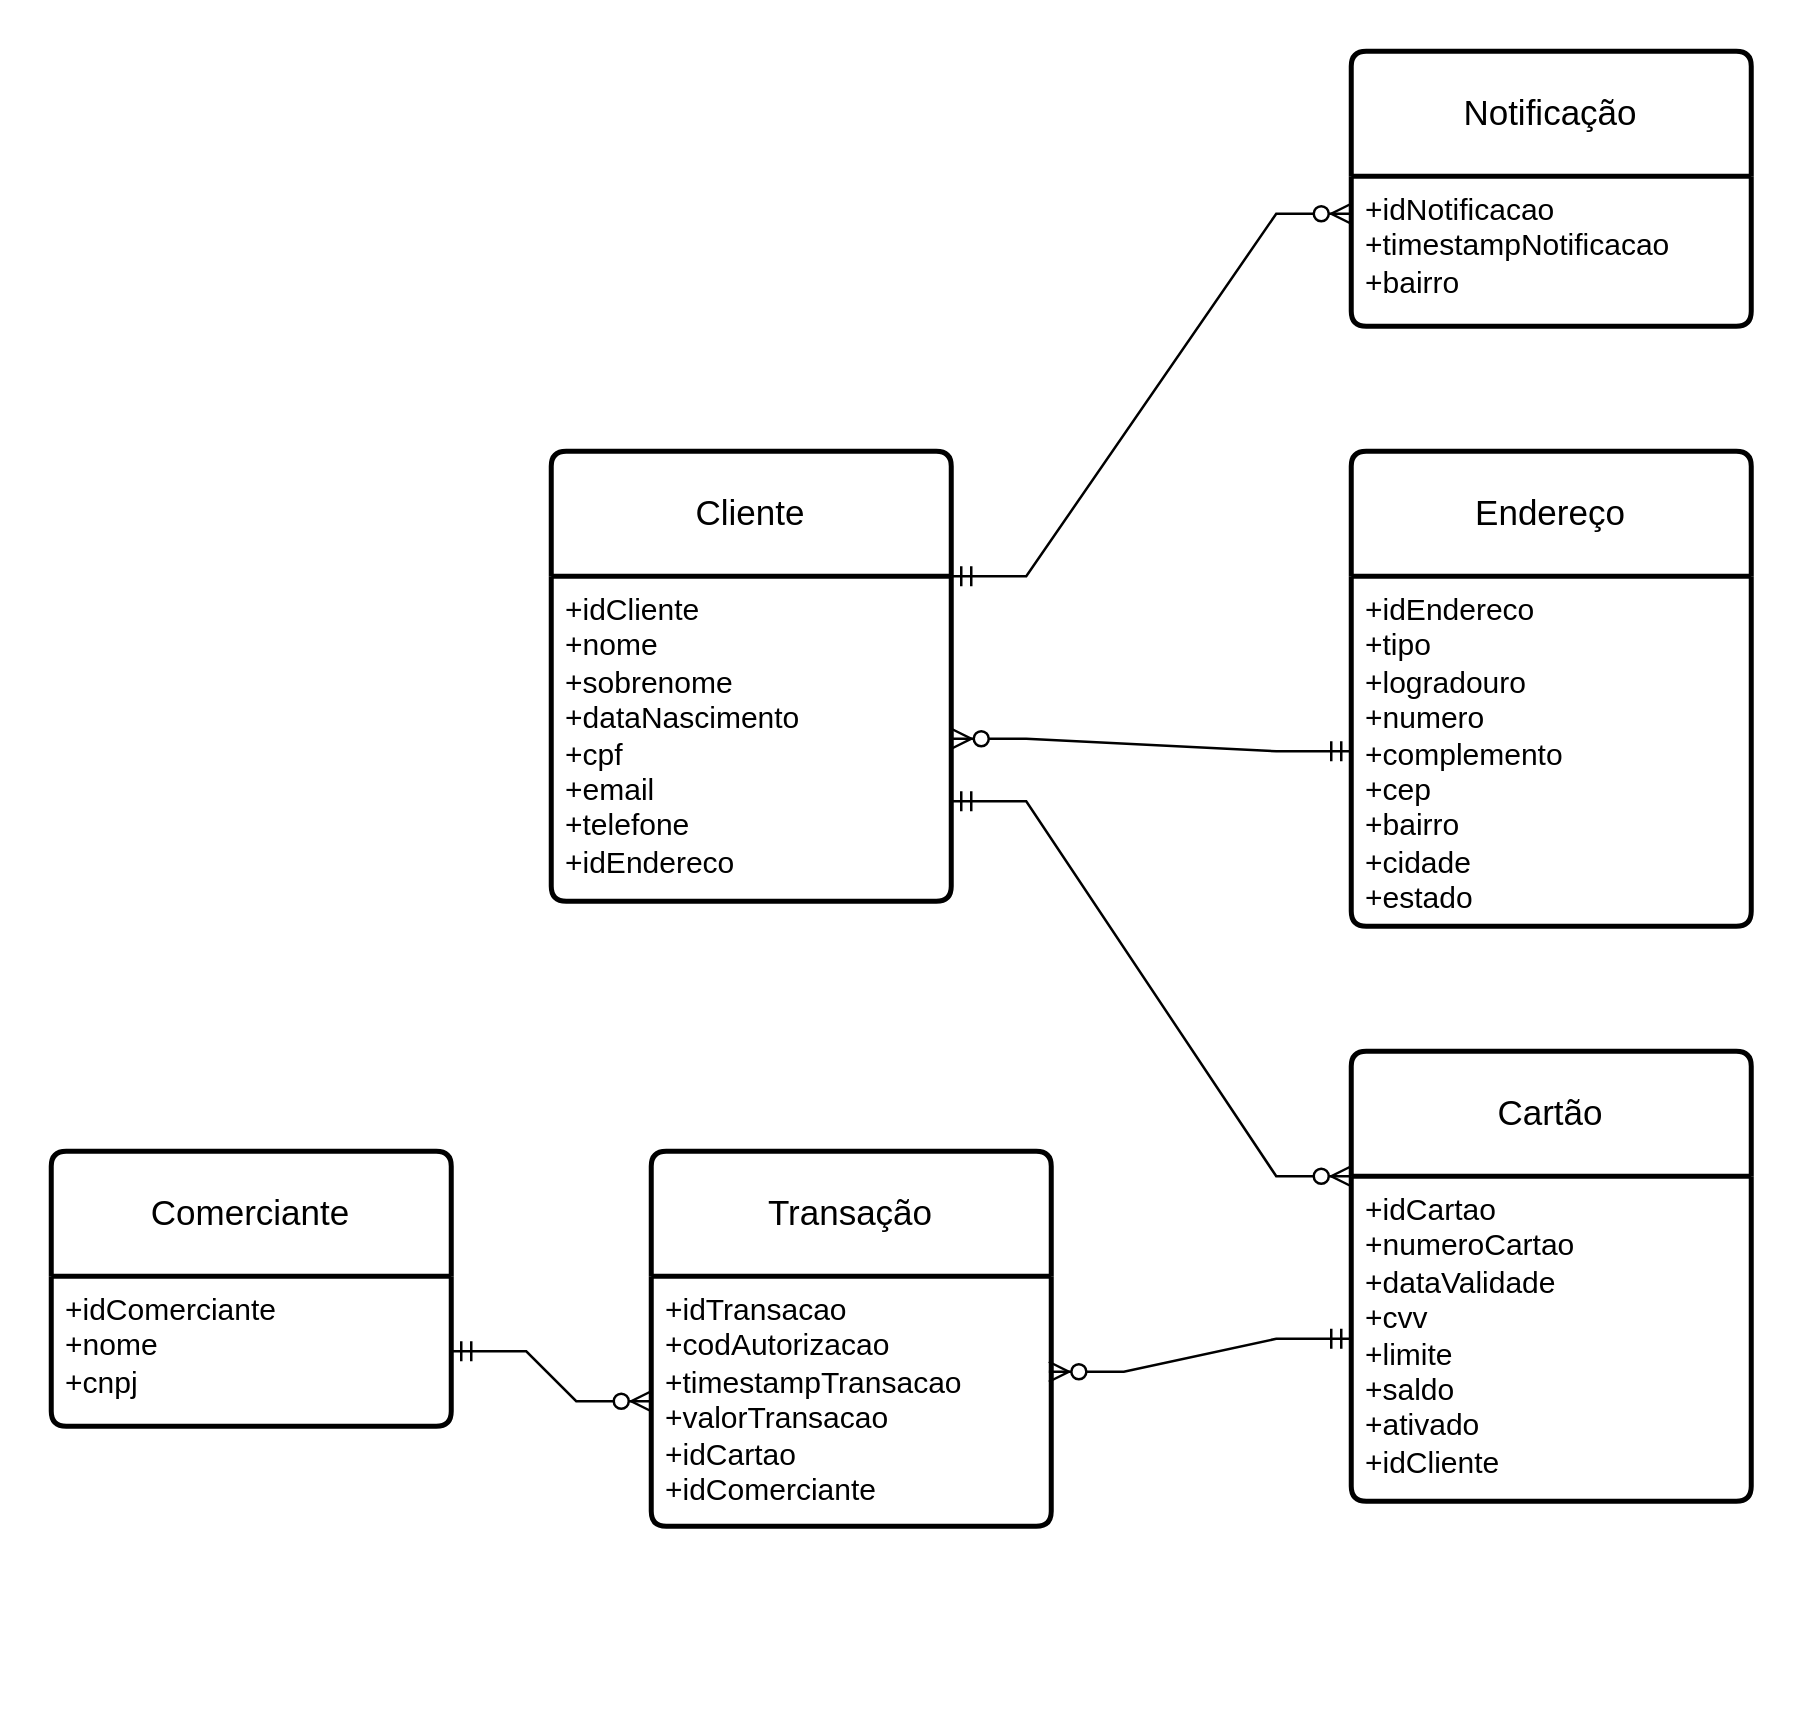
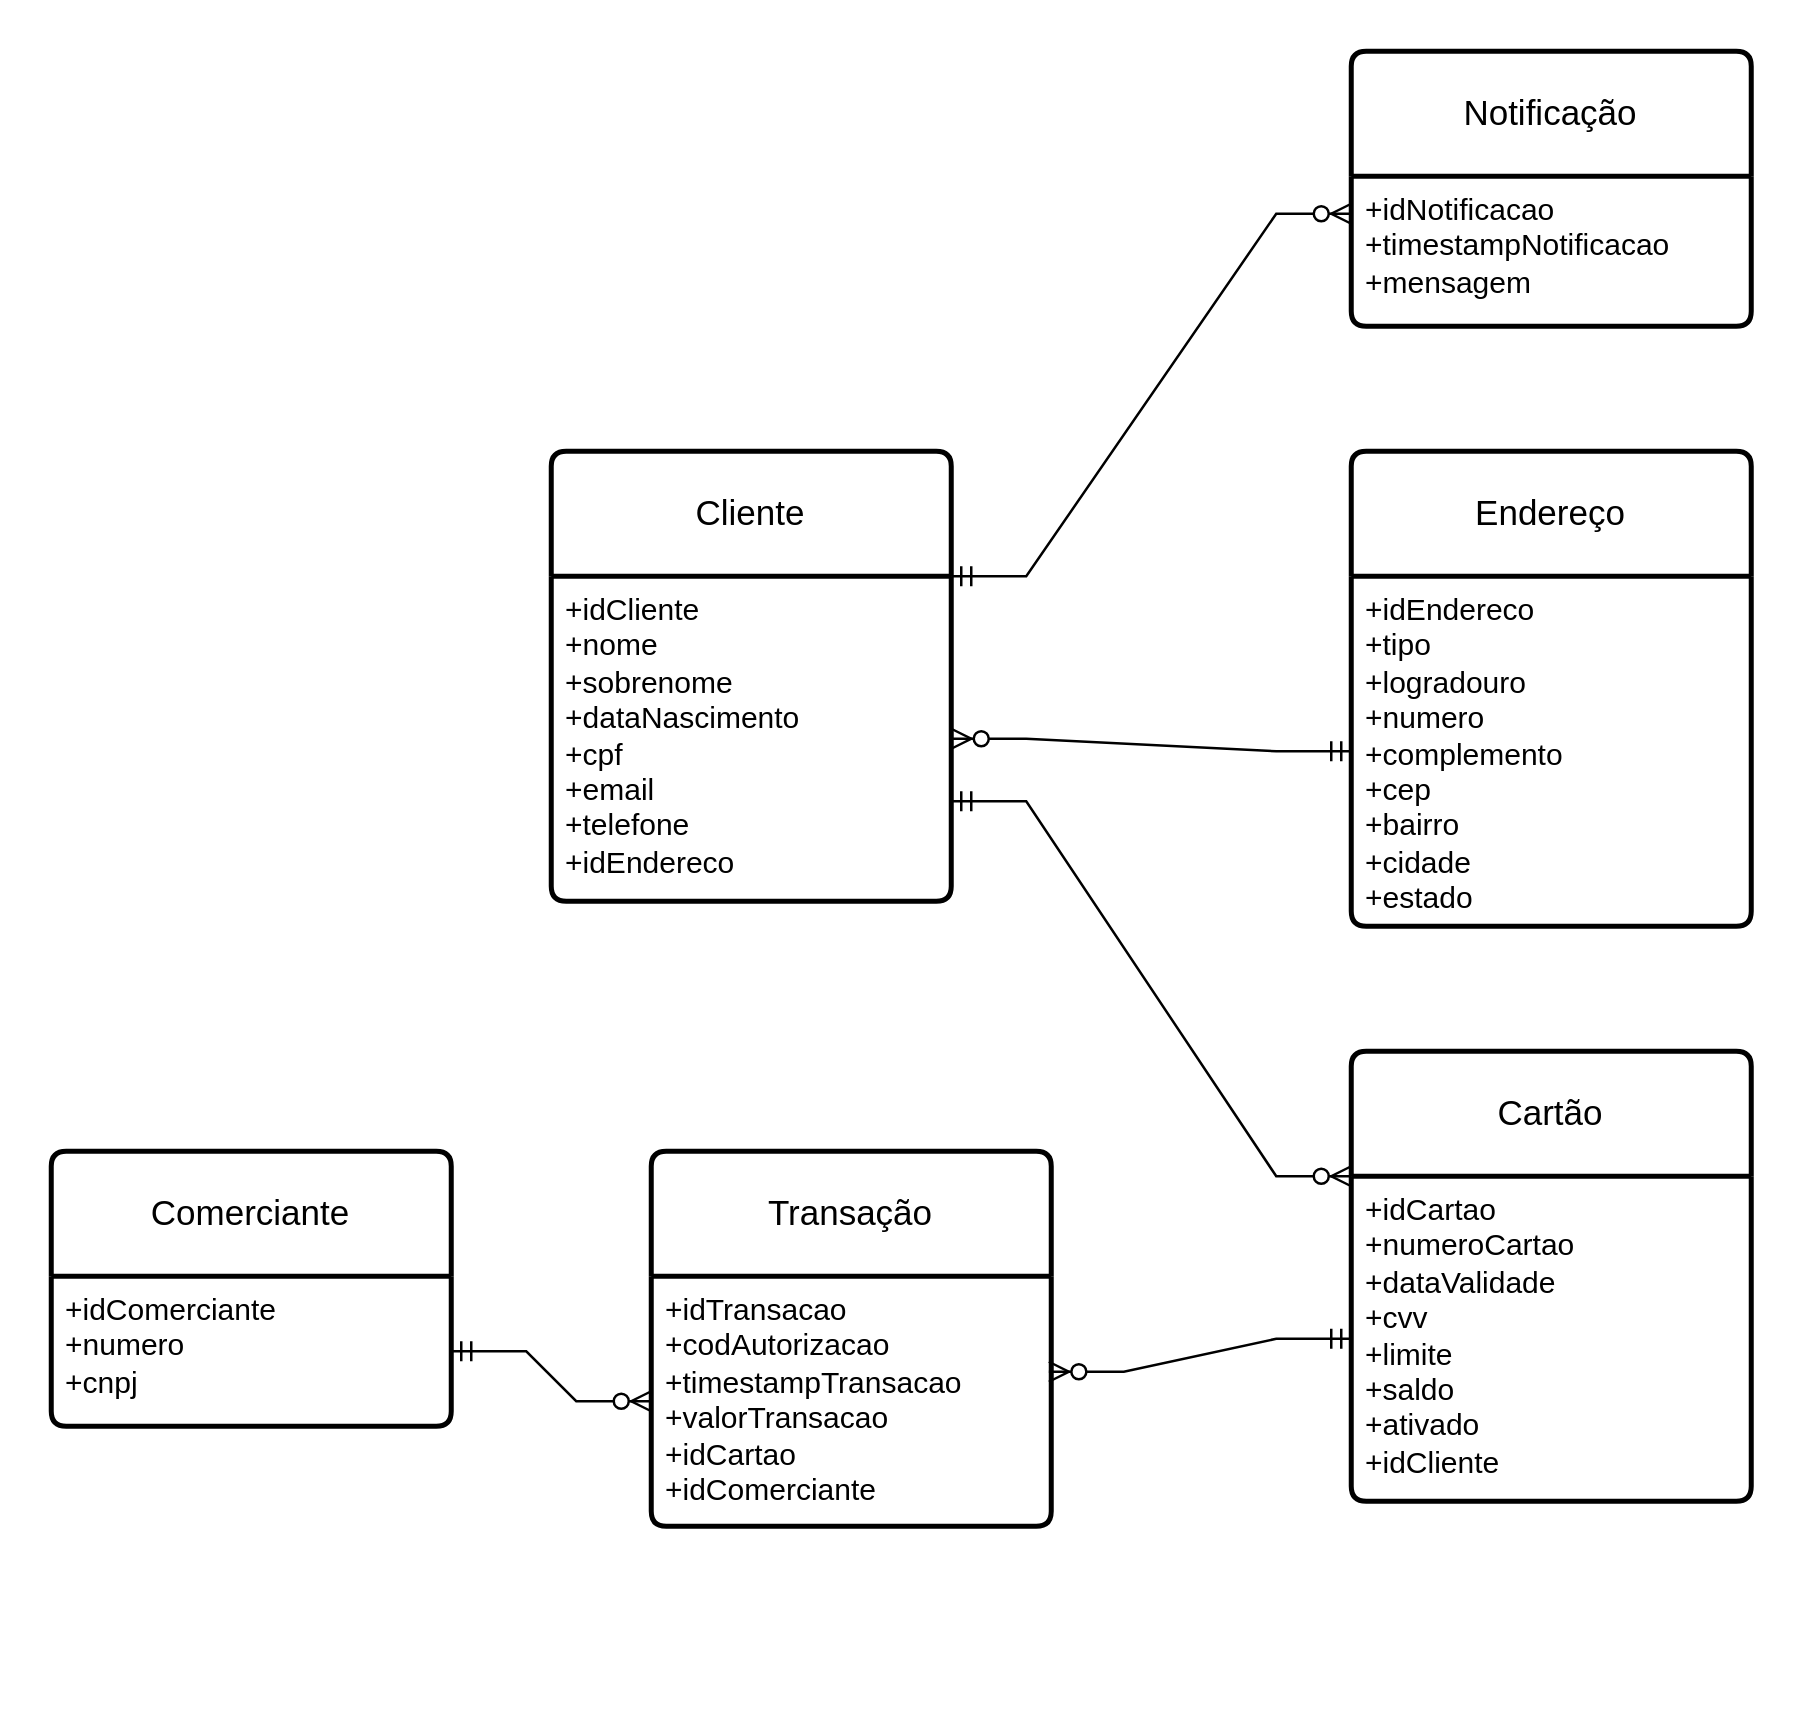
(1531, 248) -> (1531, 248)
(176, 1348) -> (176, 1348)
